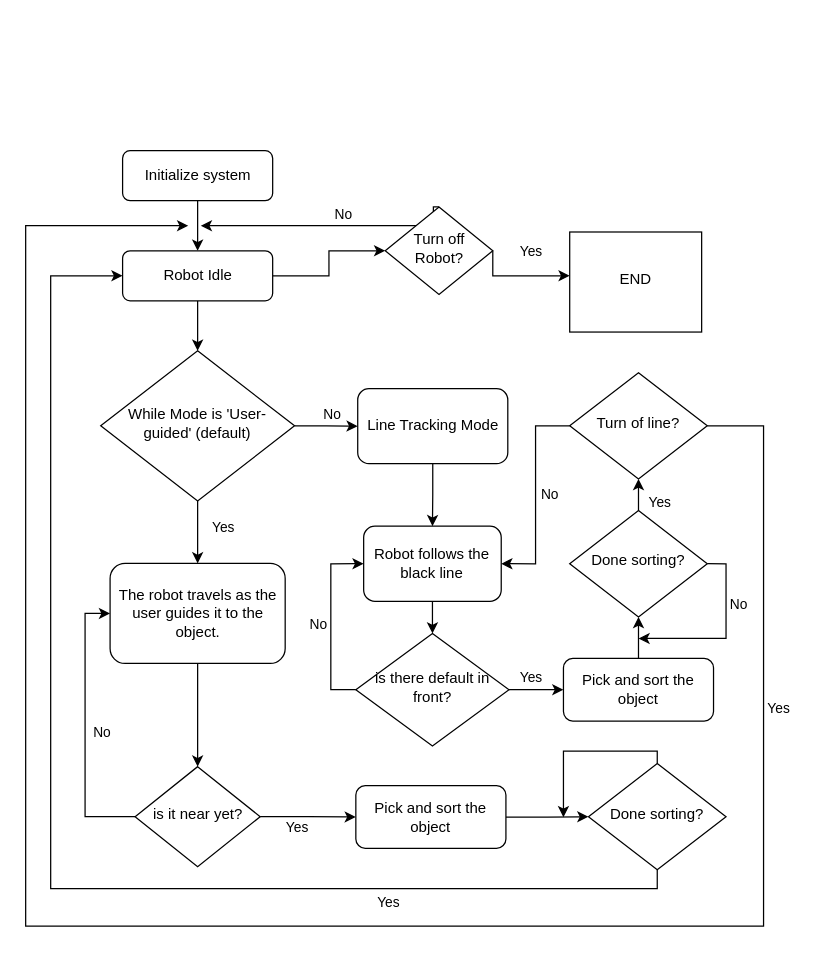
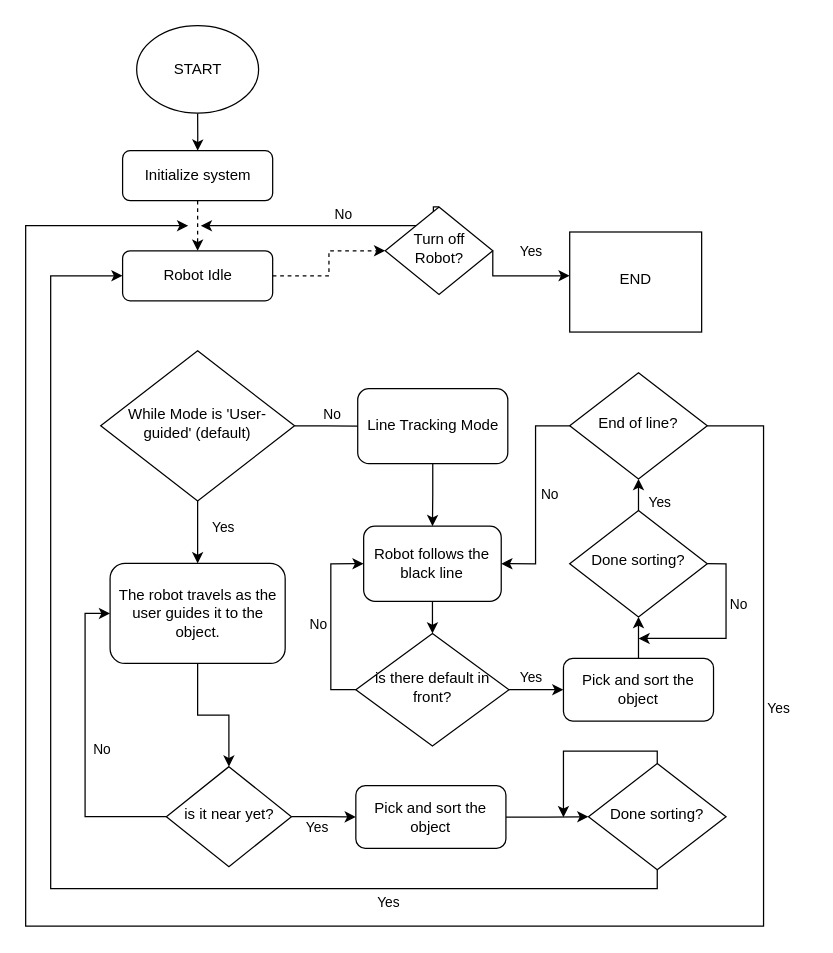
none -> (198, 69)
none -> (198, 127)
(198, 221) -> (198, 221)
(329, 268) -> (329, 268)
(198, 322) -> none
(638, 423) -> (638, 423)
(347, 426) -> (351, 426)
(198, 816) -> (229, 816)
